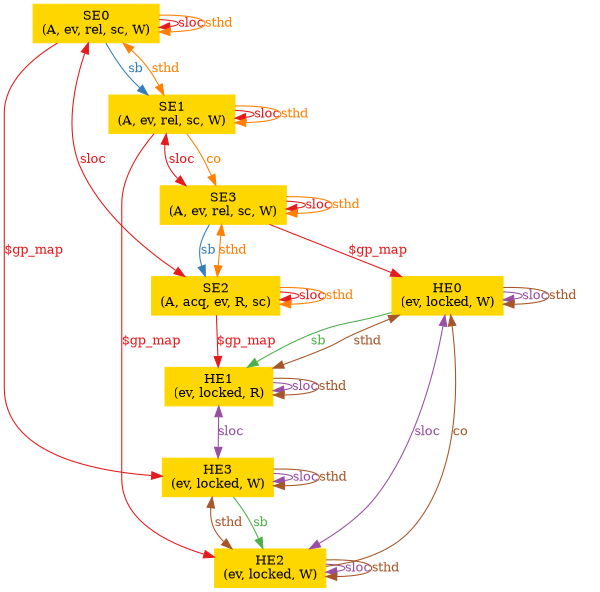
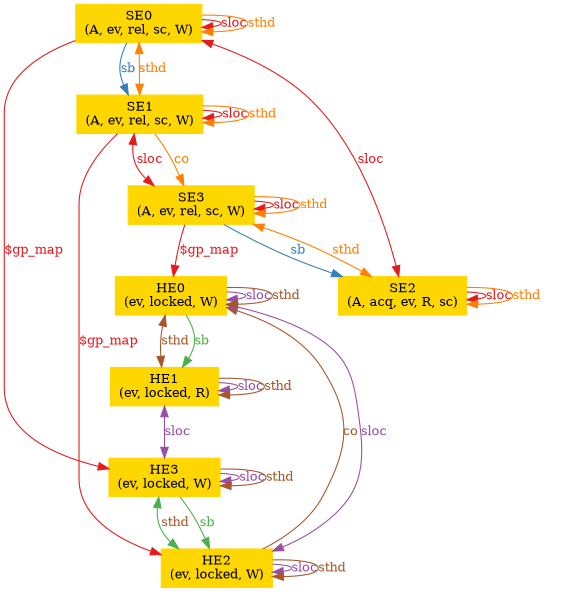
(217, 336) -> none
(213, 526) -> (160, 526)
